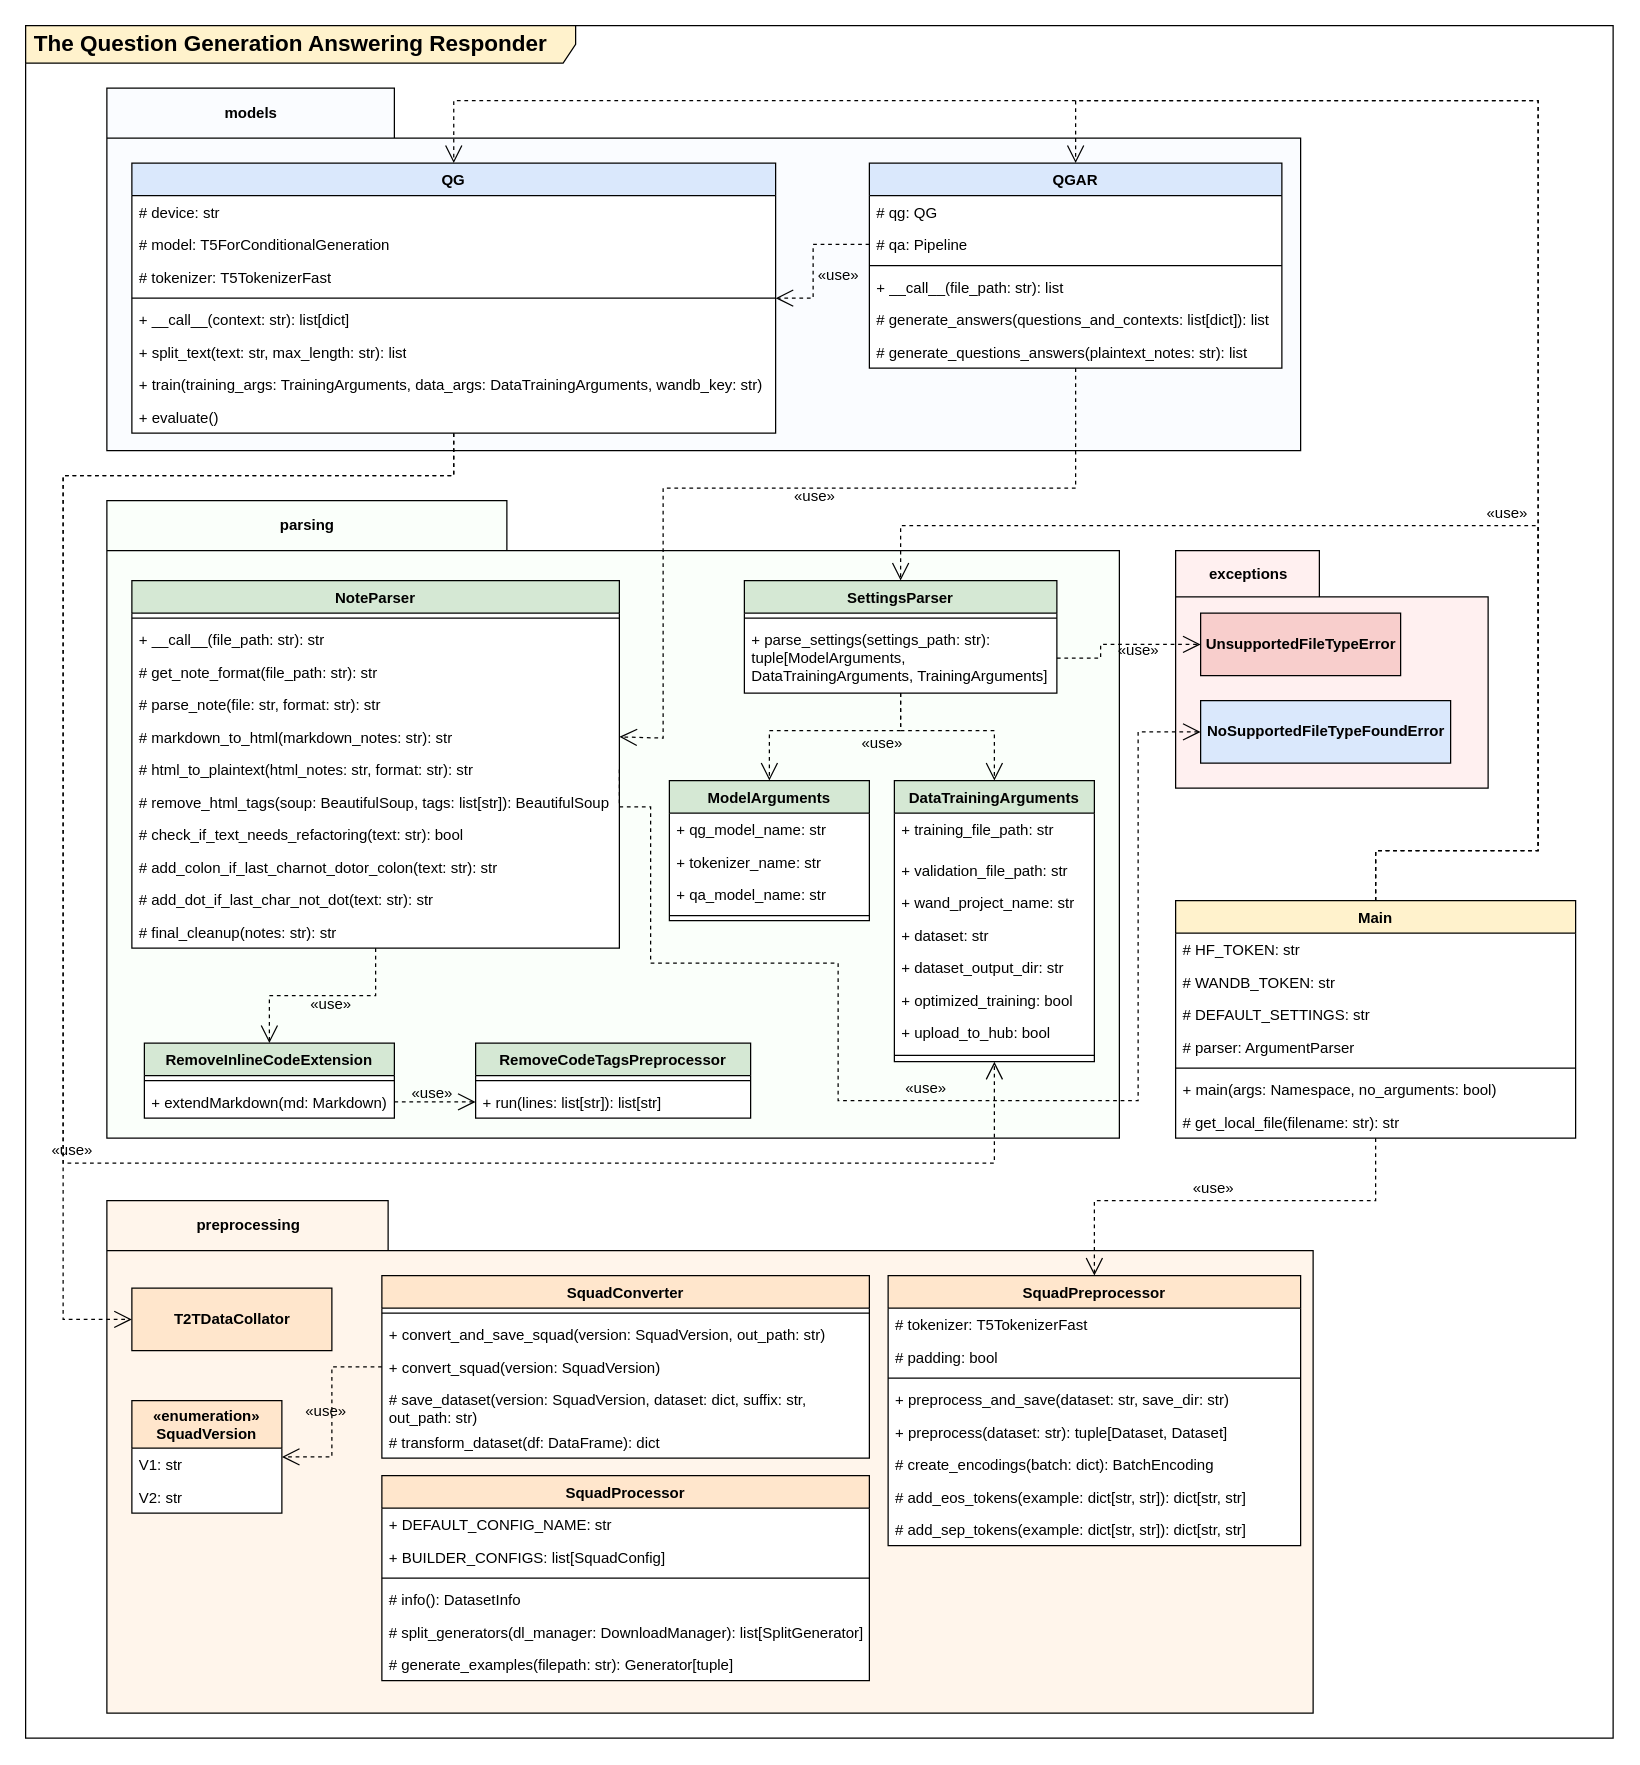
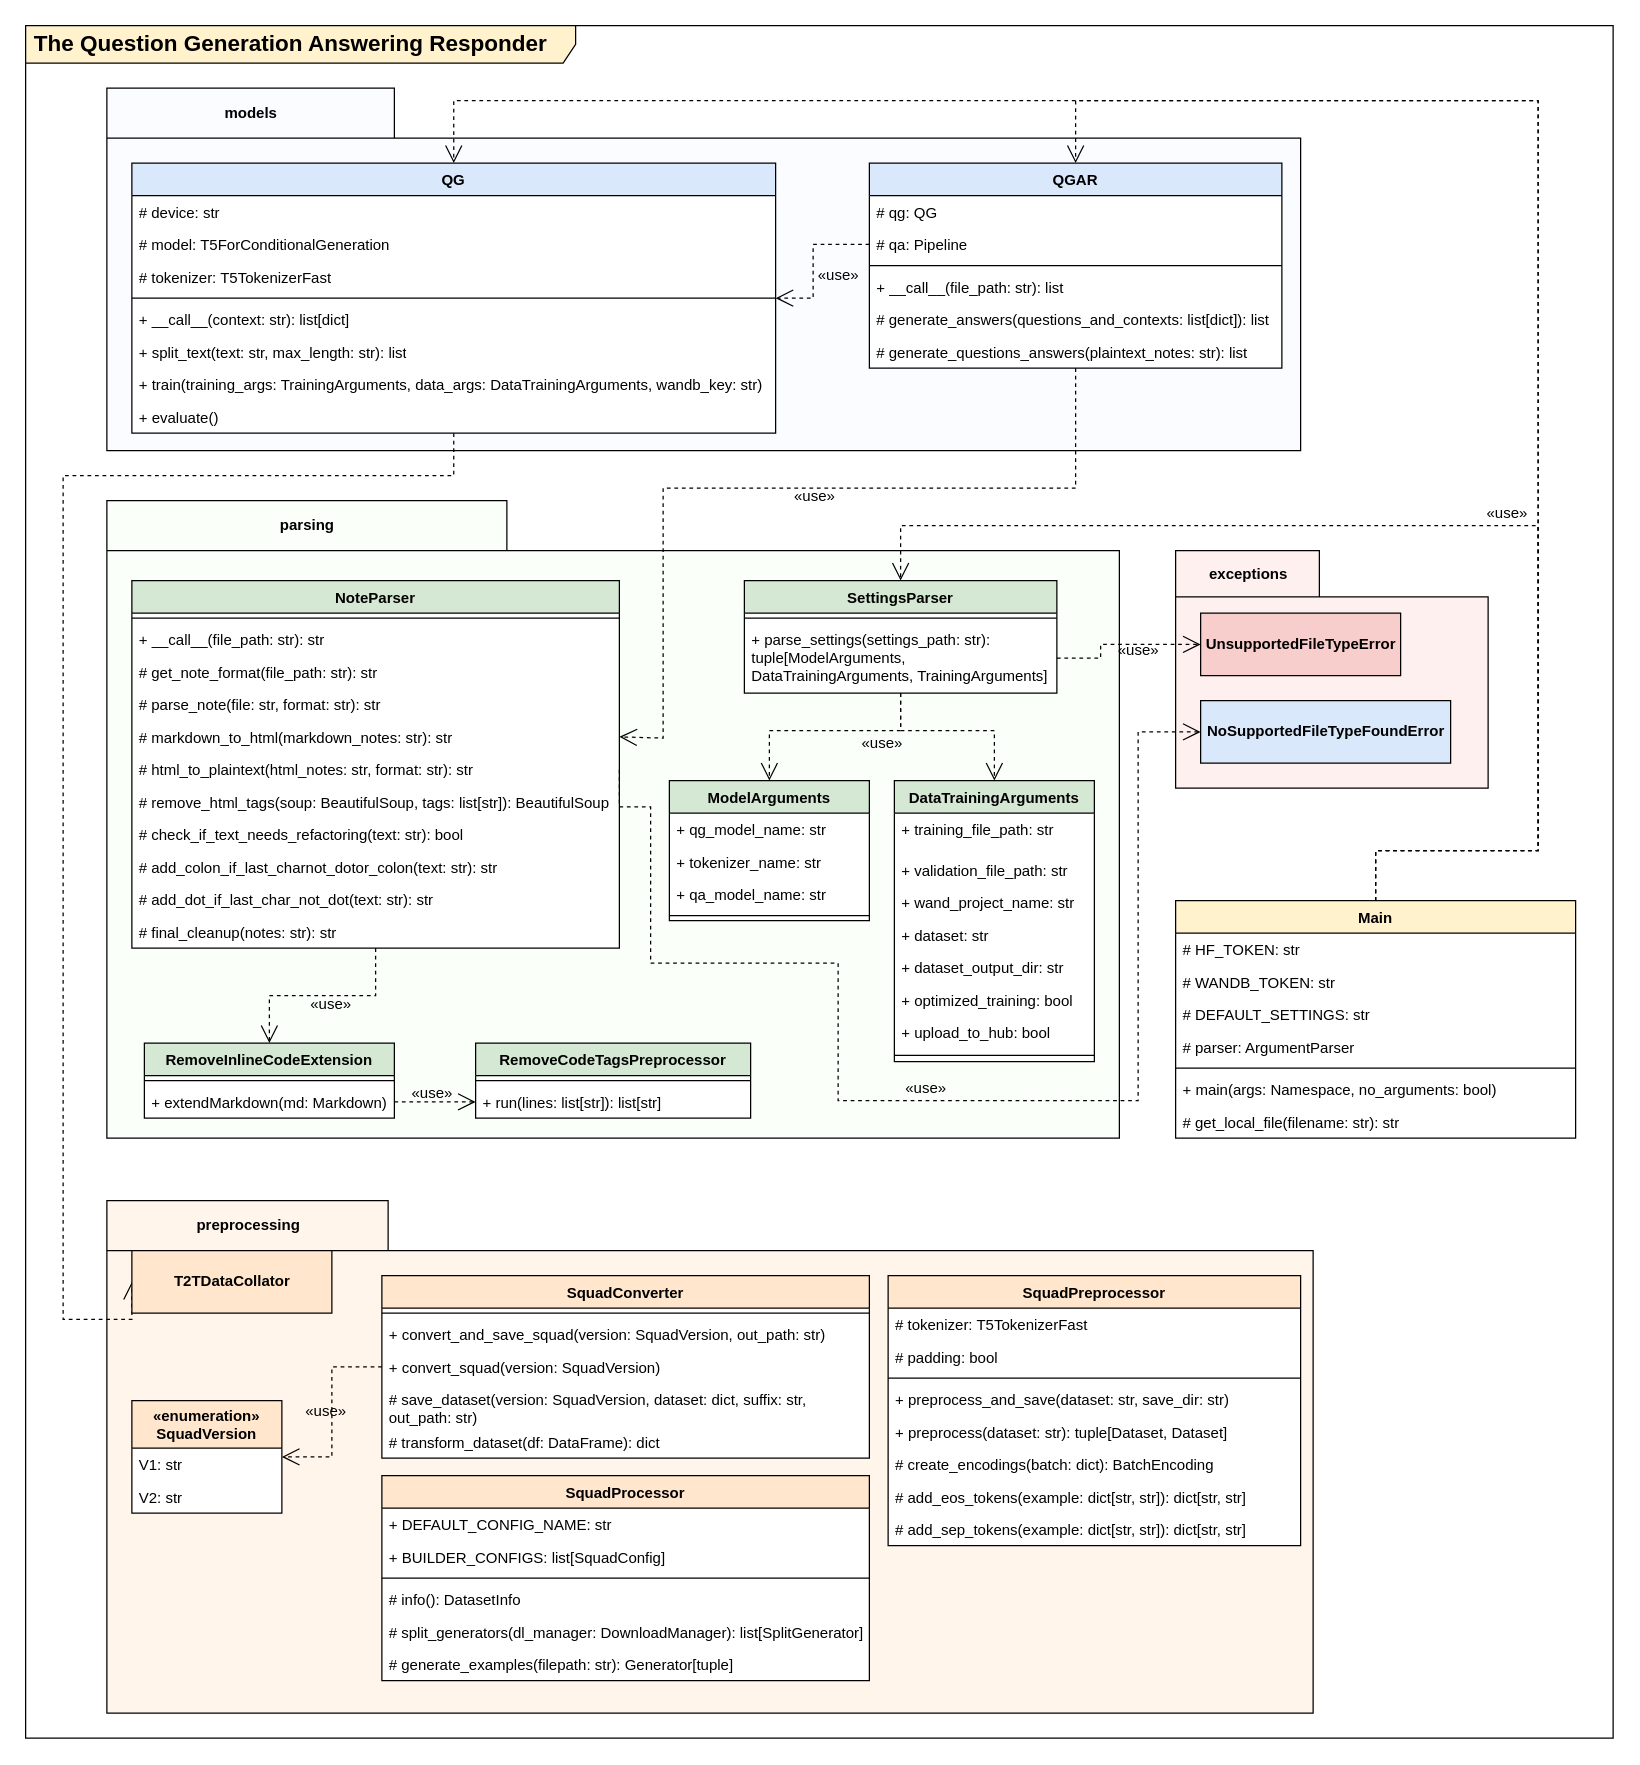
(579, 1163) -> none
(1228, 1201) -> none
(232, 1319) -> (232, 1282)
